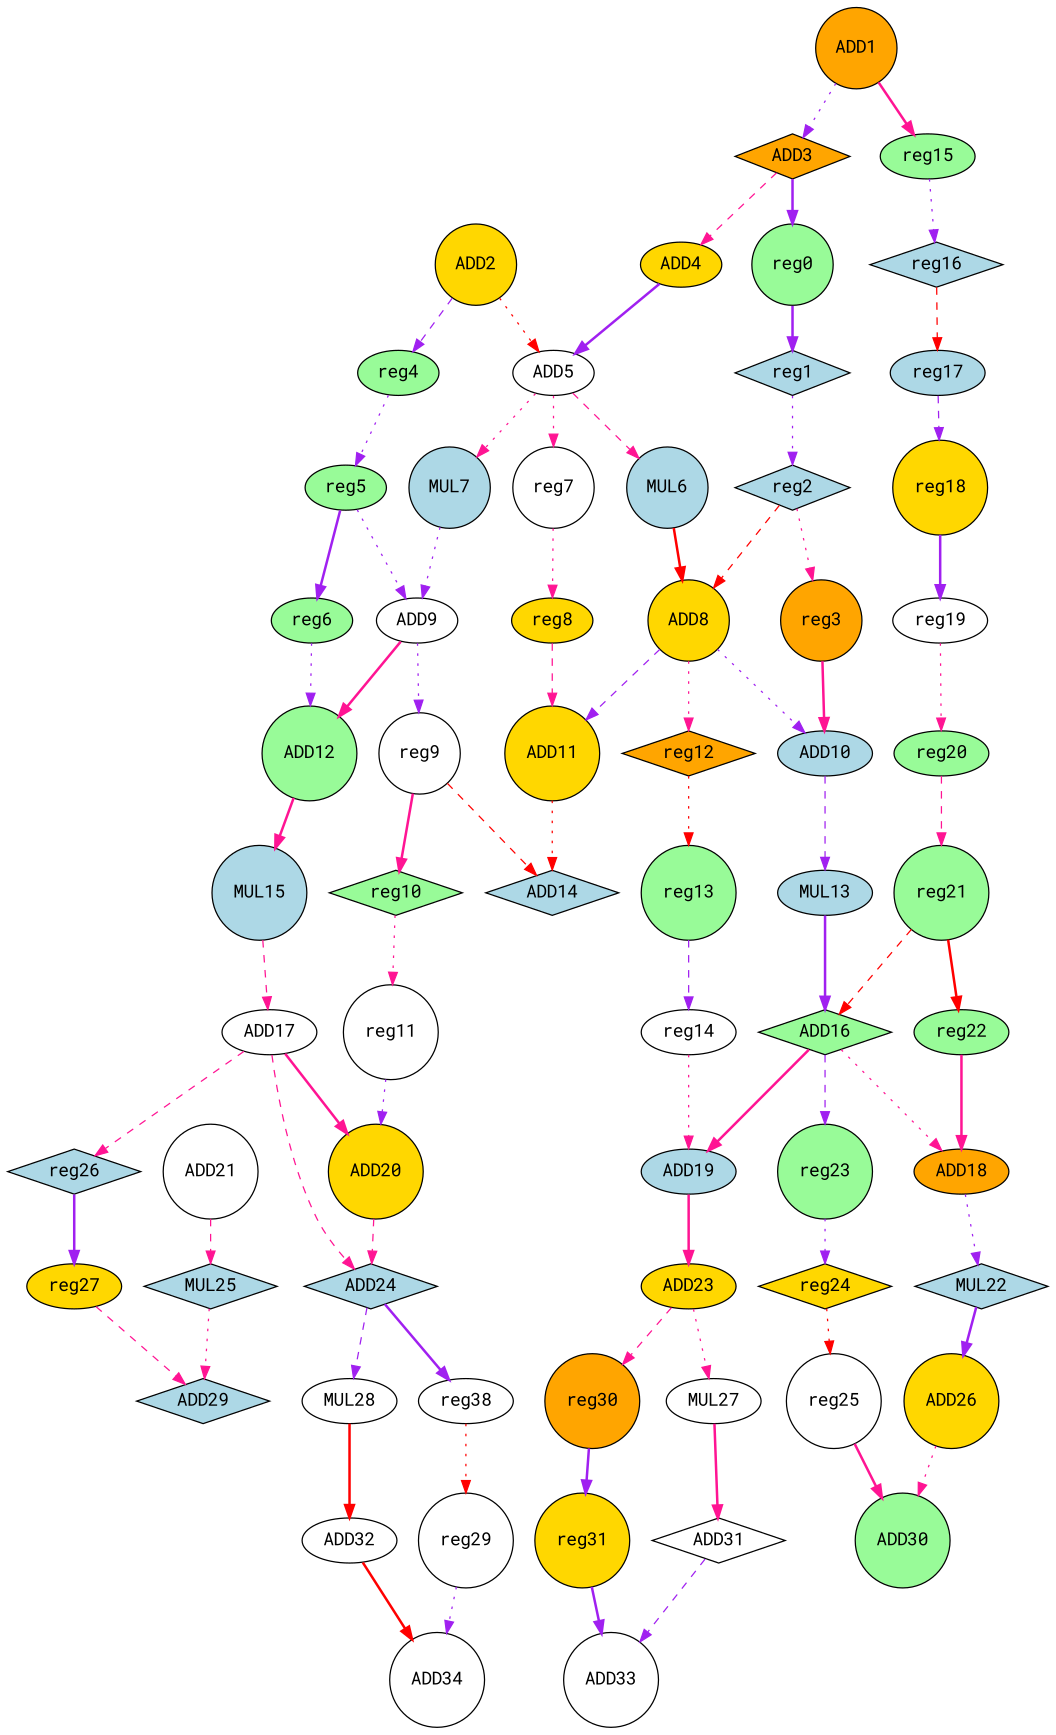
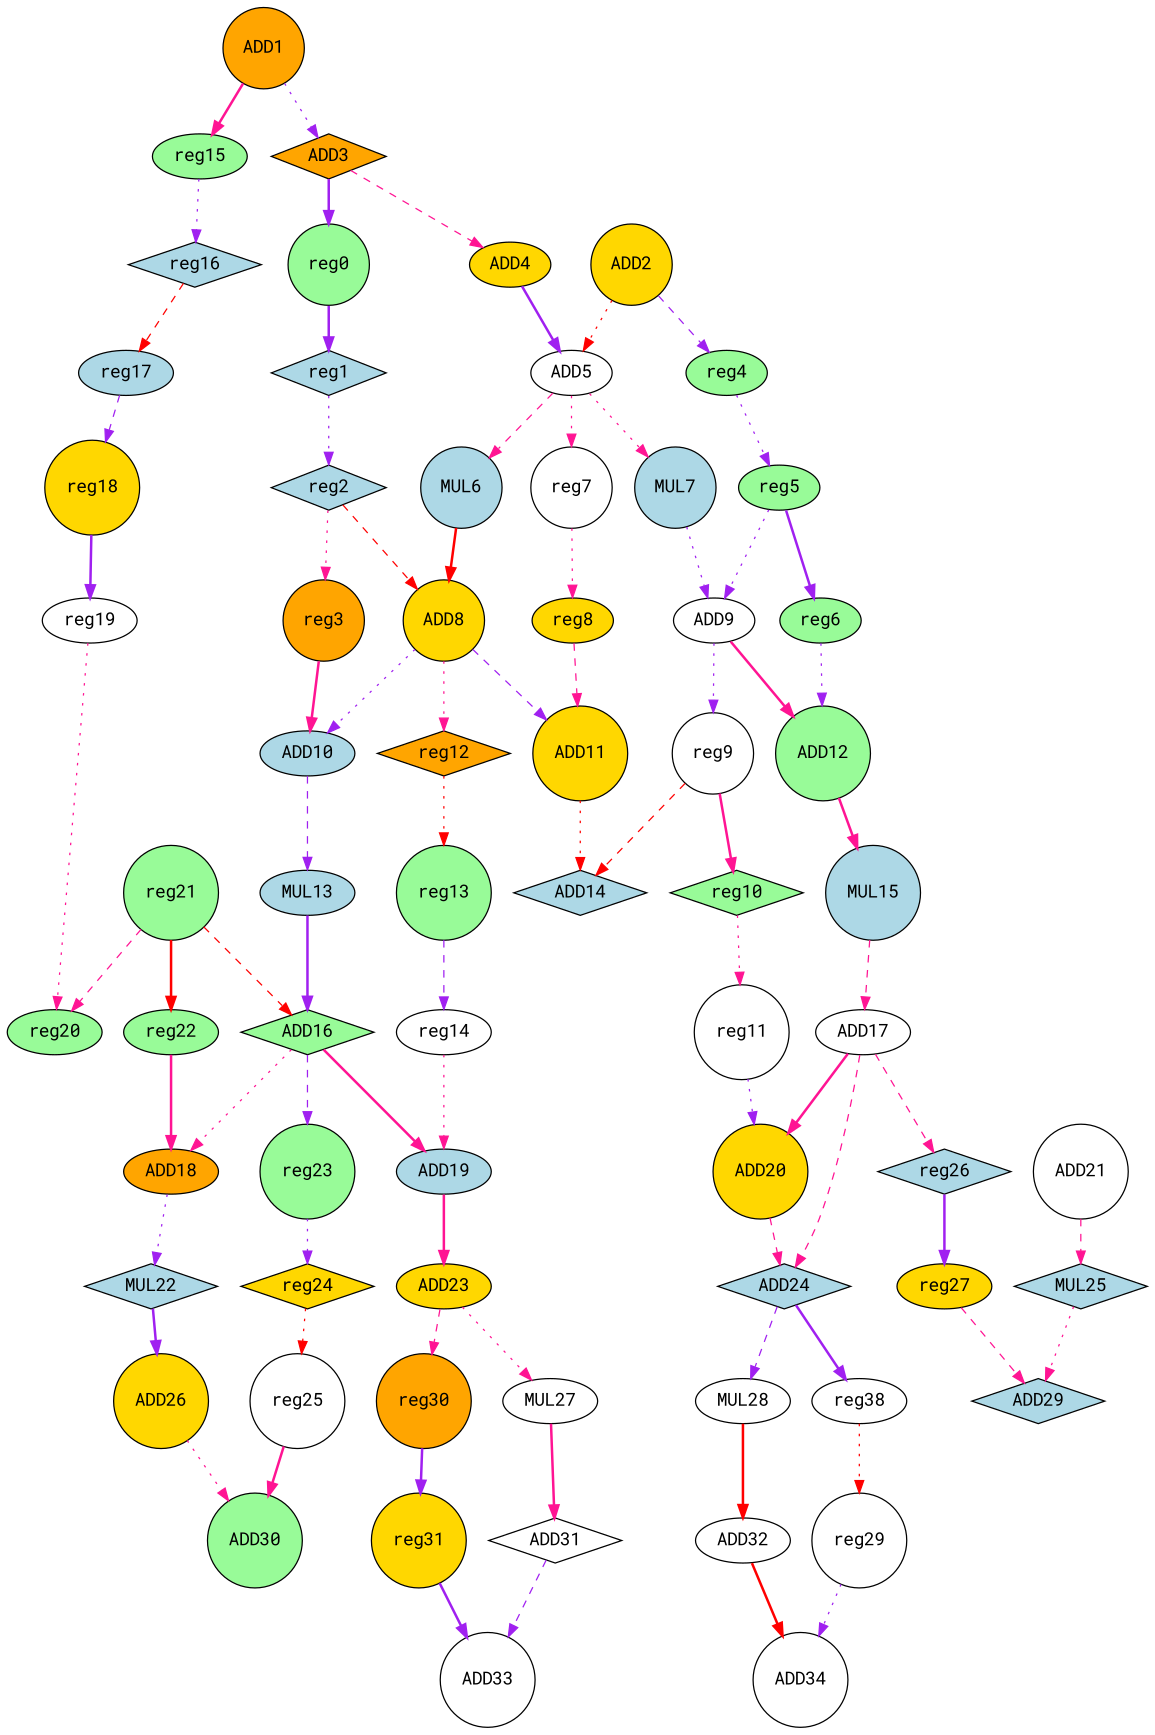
(941, 804) -> (110, 965)
